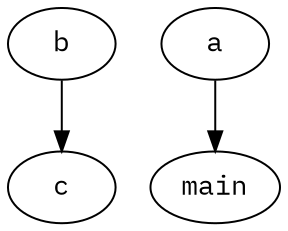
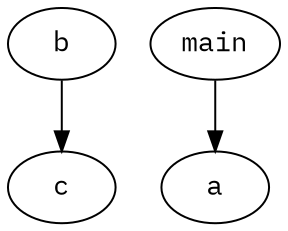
(215, 106) -> (215, 106)
